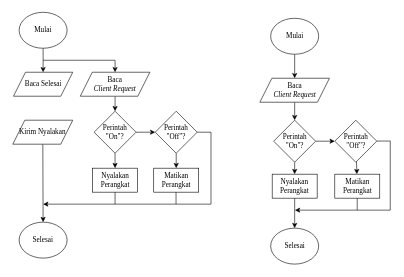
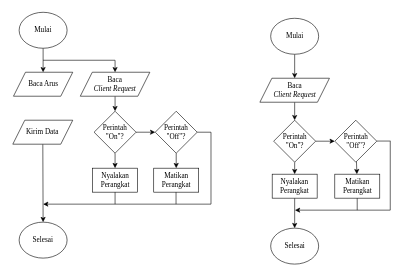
(43, 84) -> (43, 84)
(42, 132) -> (42, 132)
